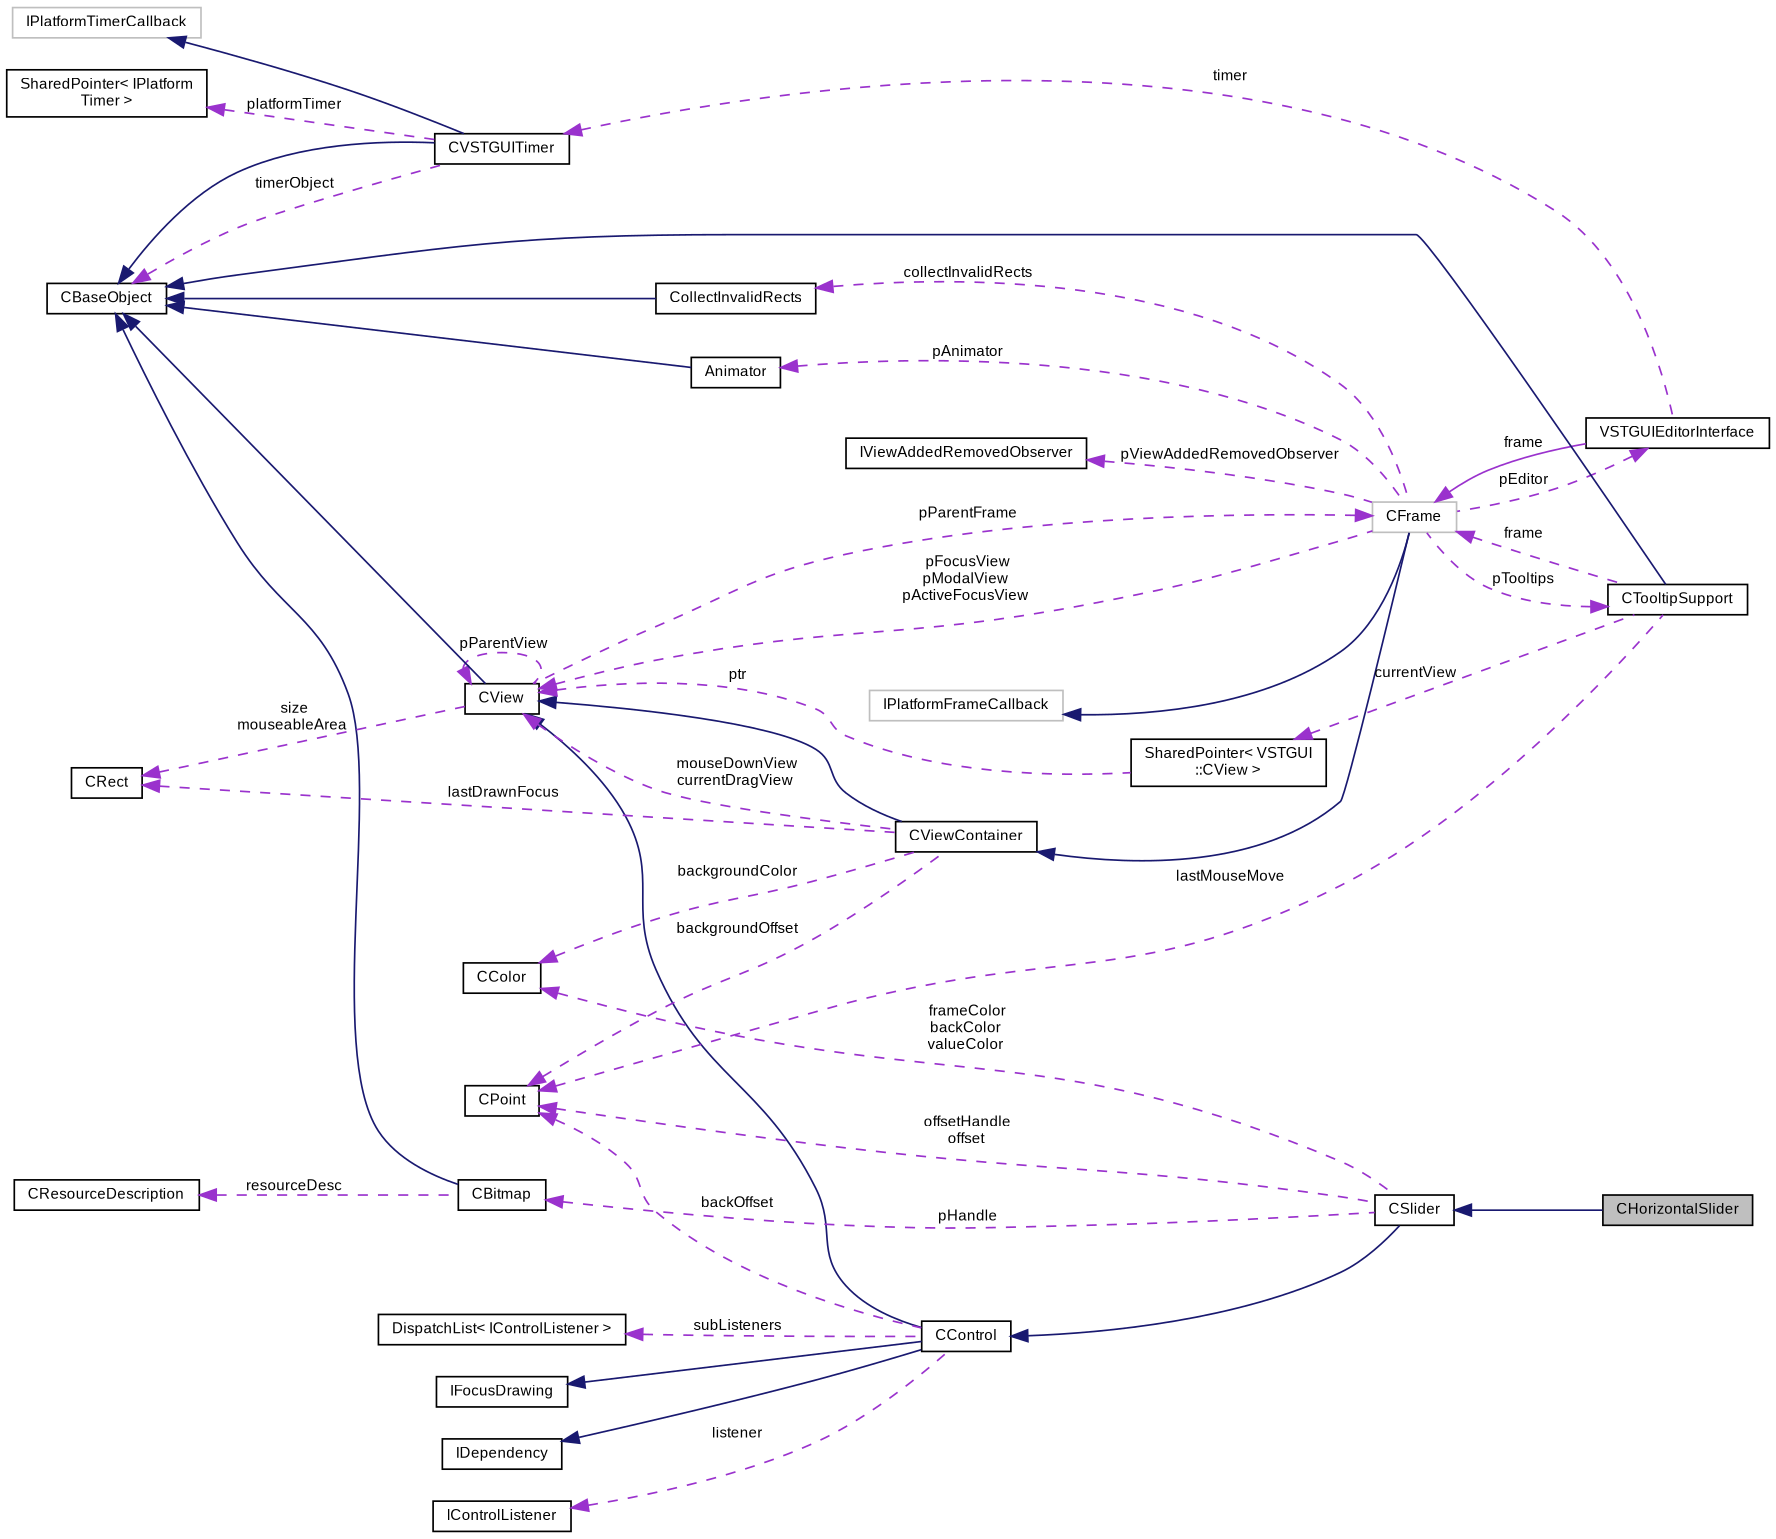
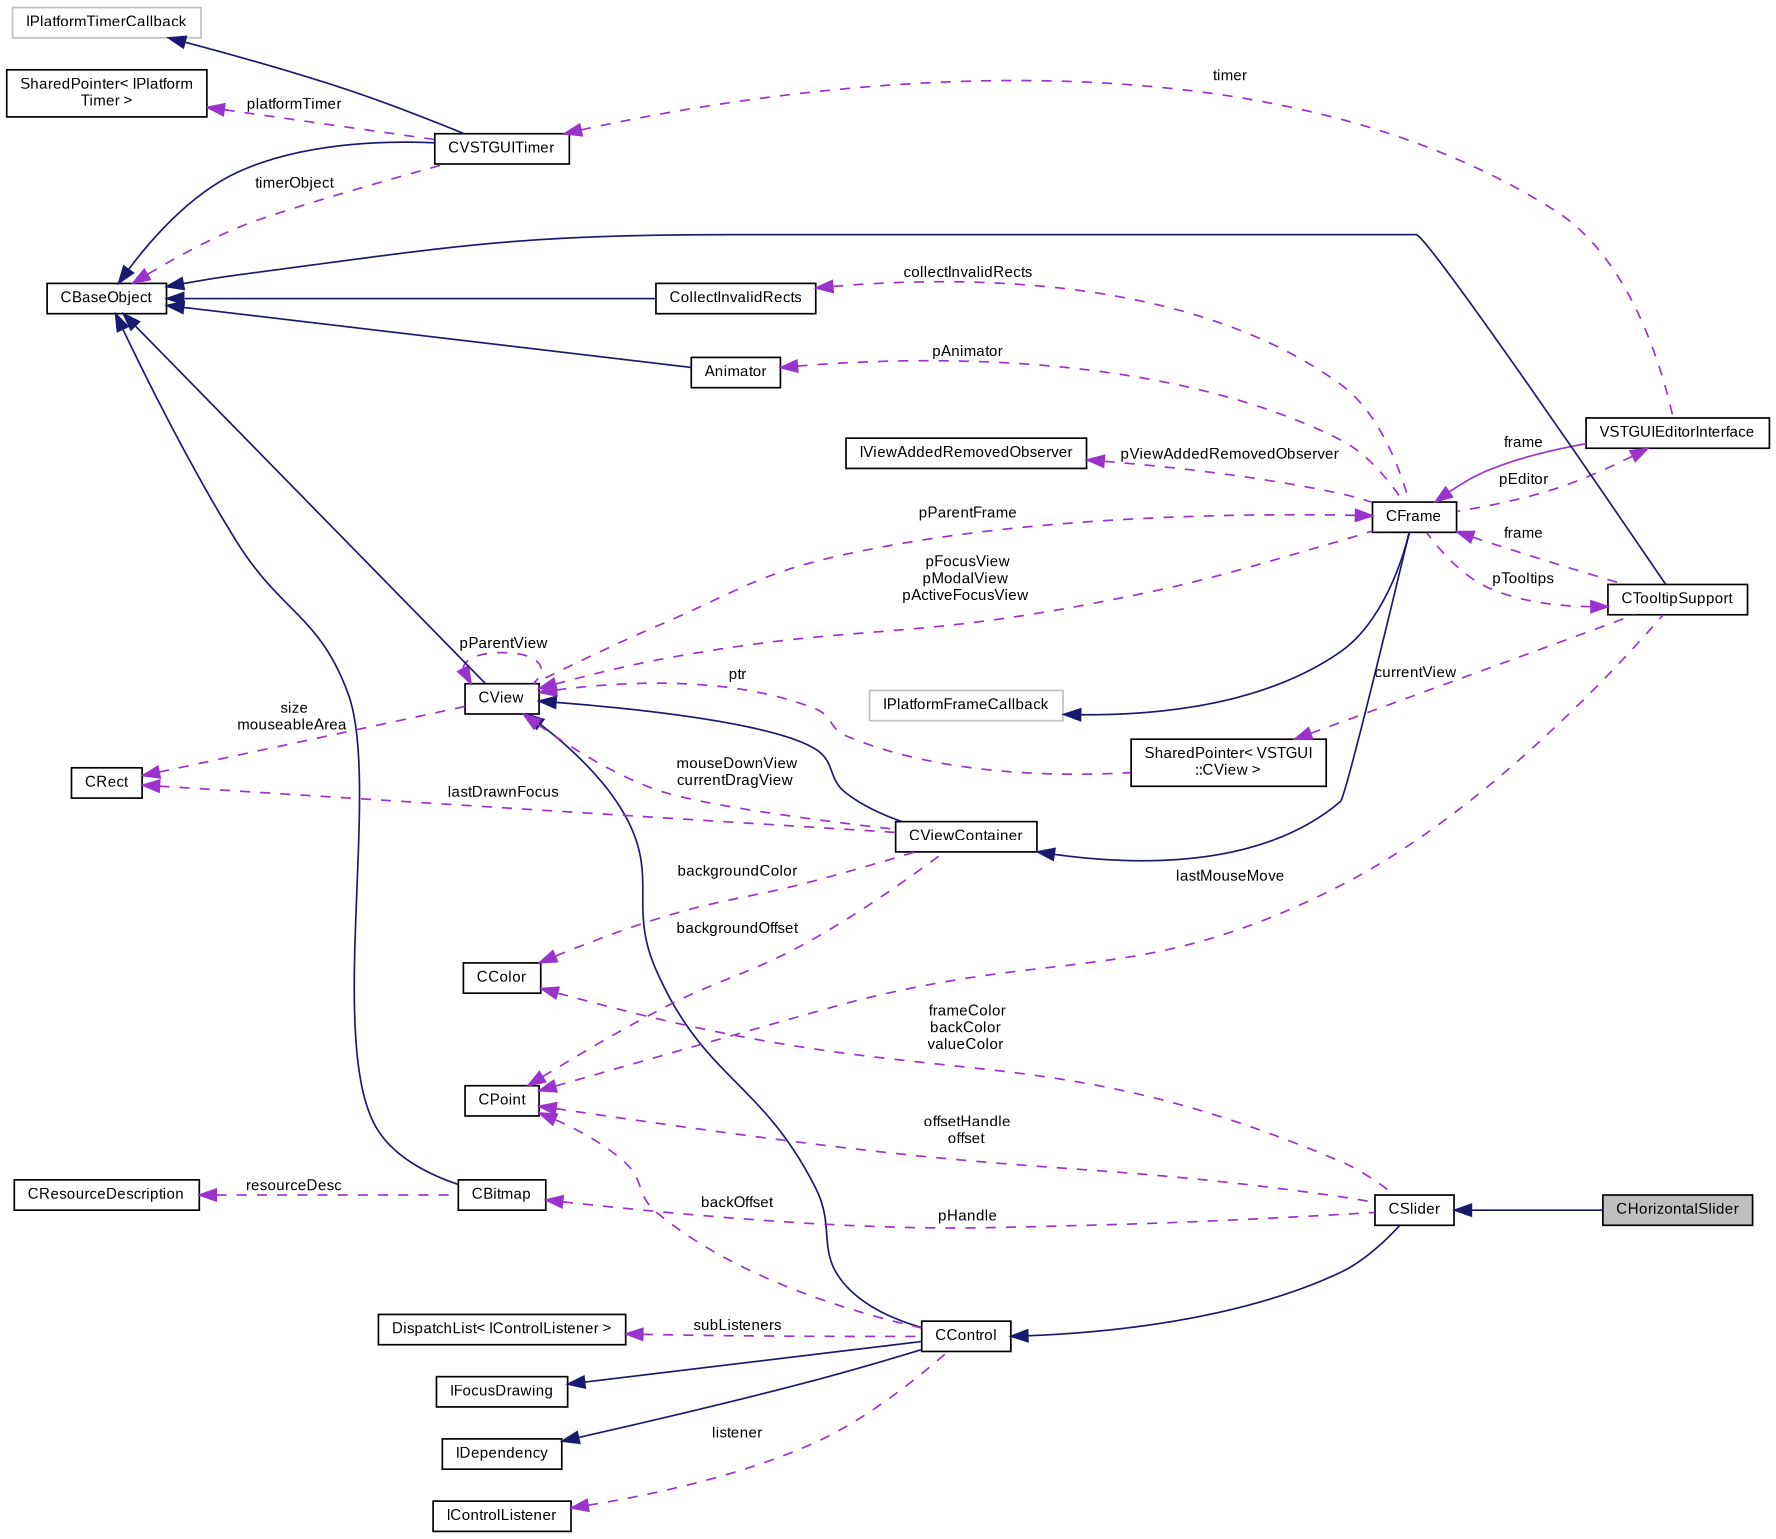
(1415, 517) -> (1415, 517)
